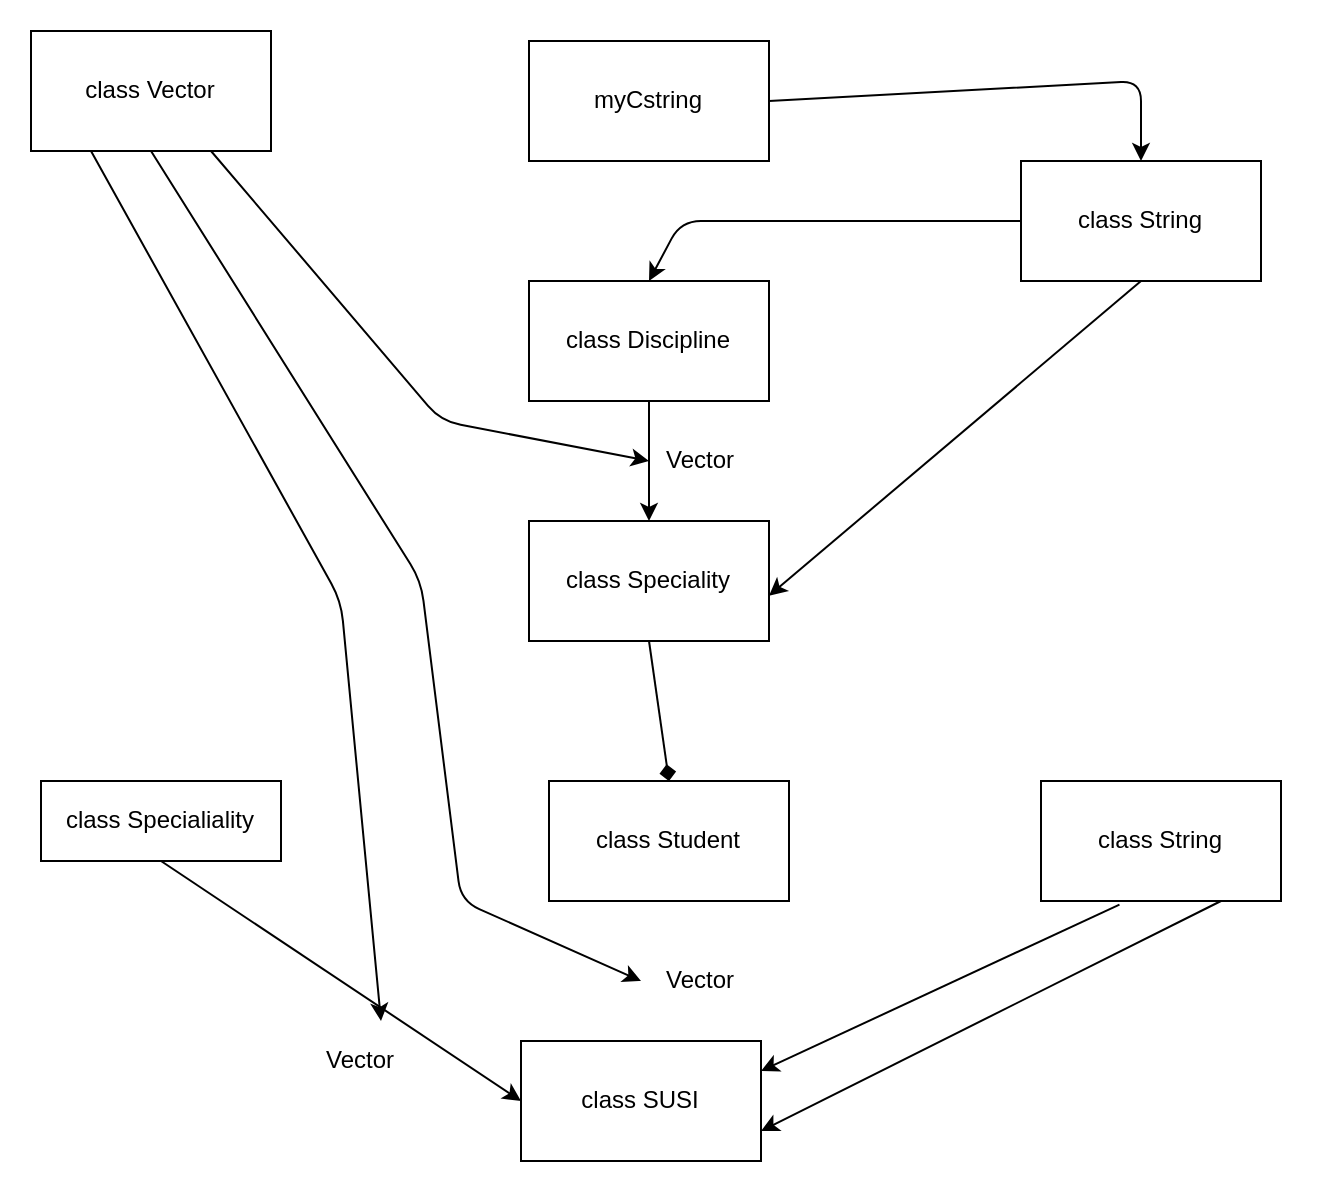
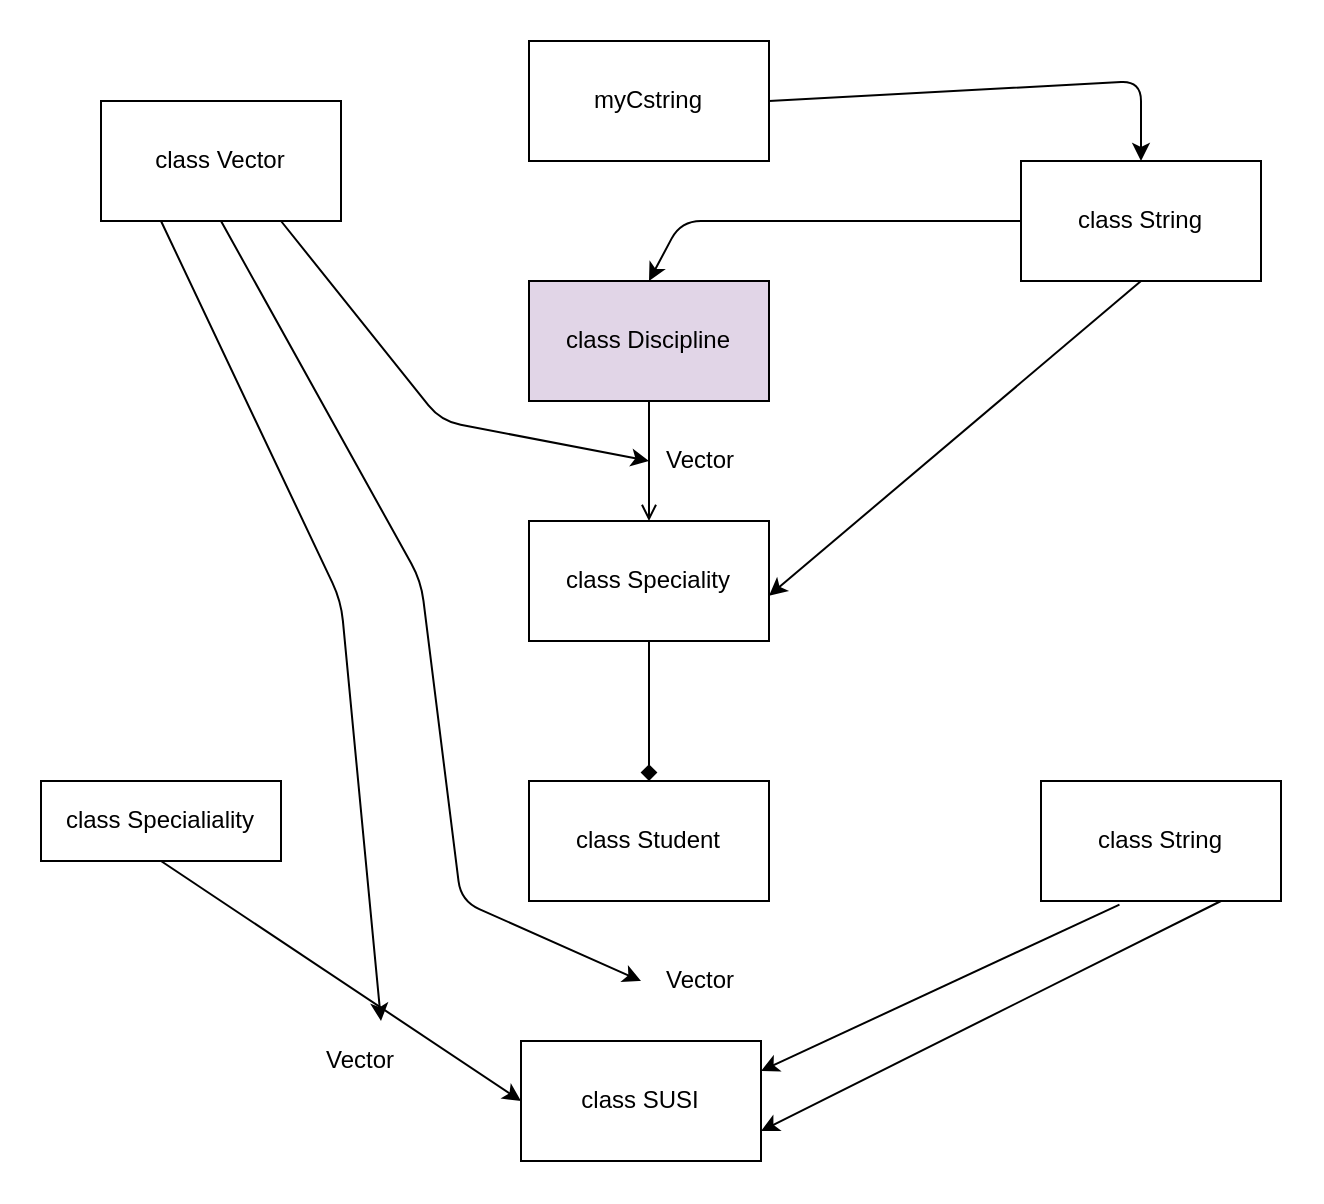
(151, 91) -> (221, 161)
(649, 341) -> (649, 341)
(649, 506) -> (649, 508)
(669, 841) -> (649, 841)
